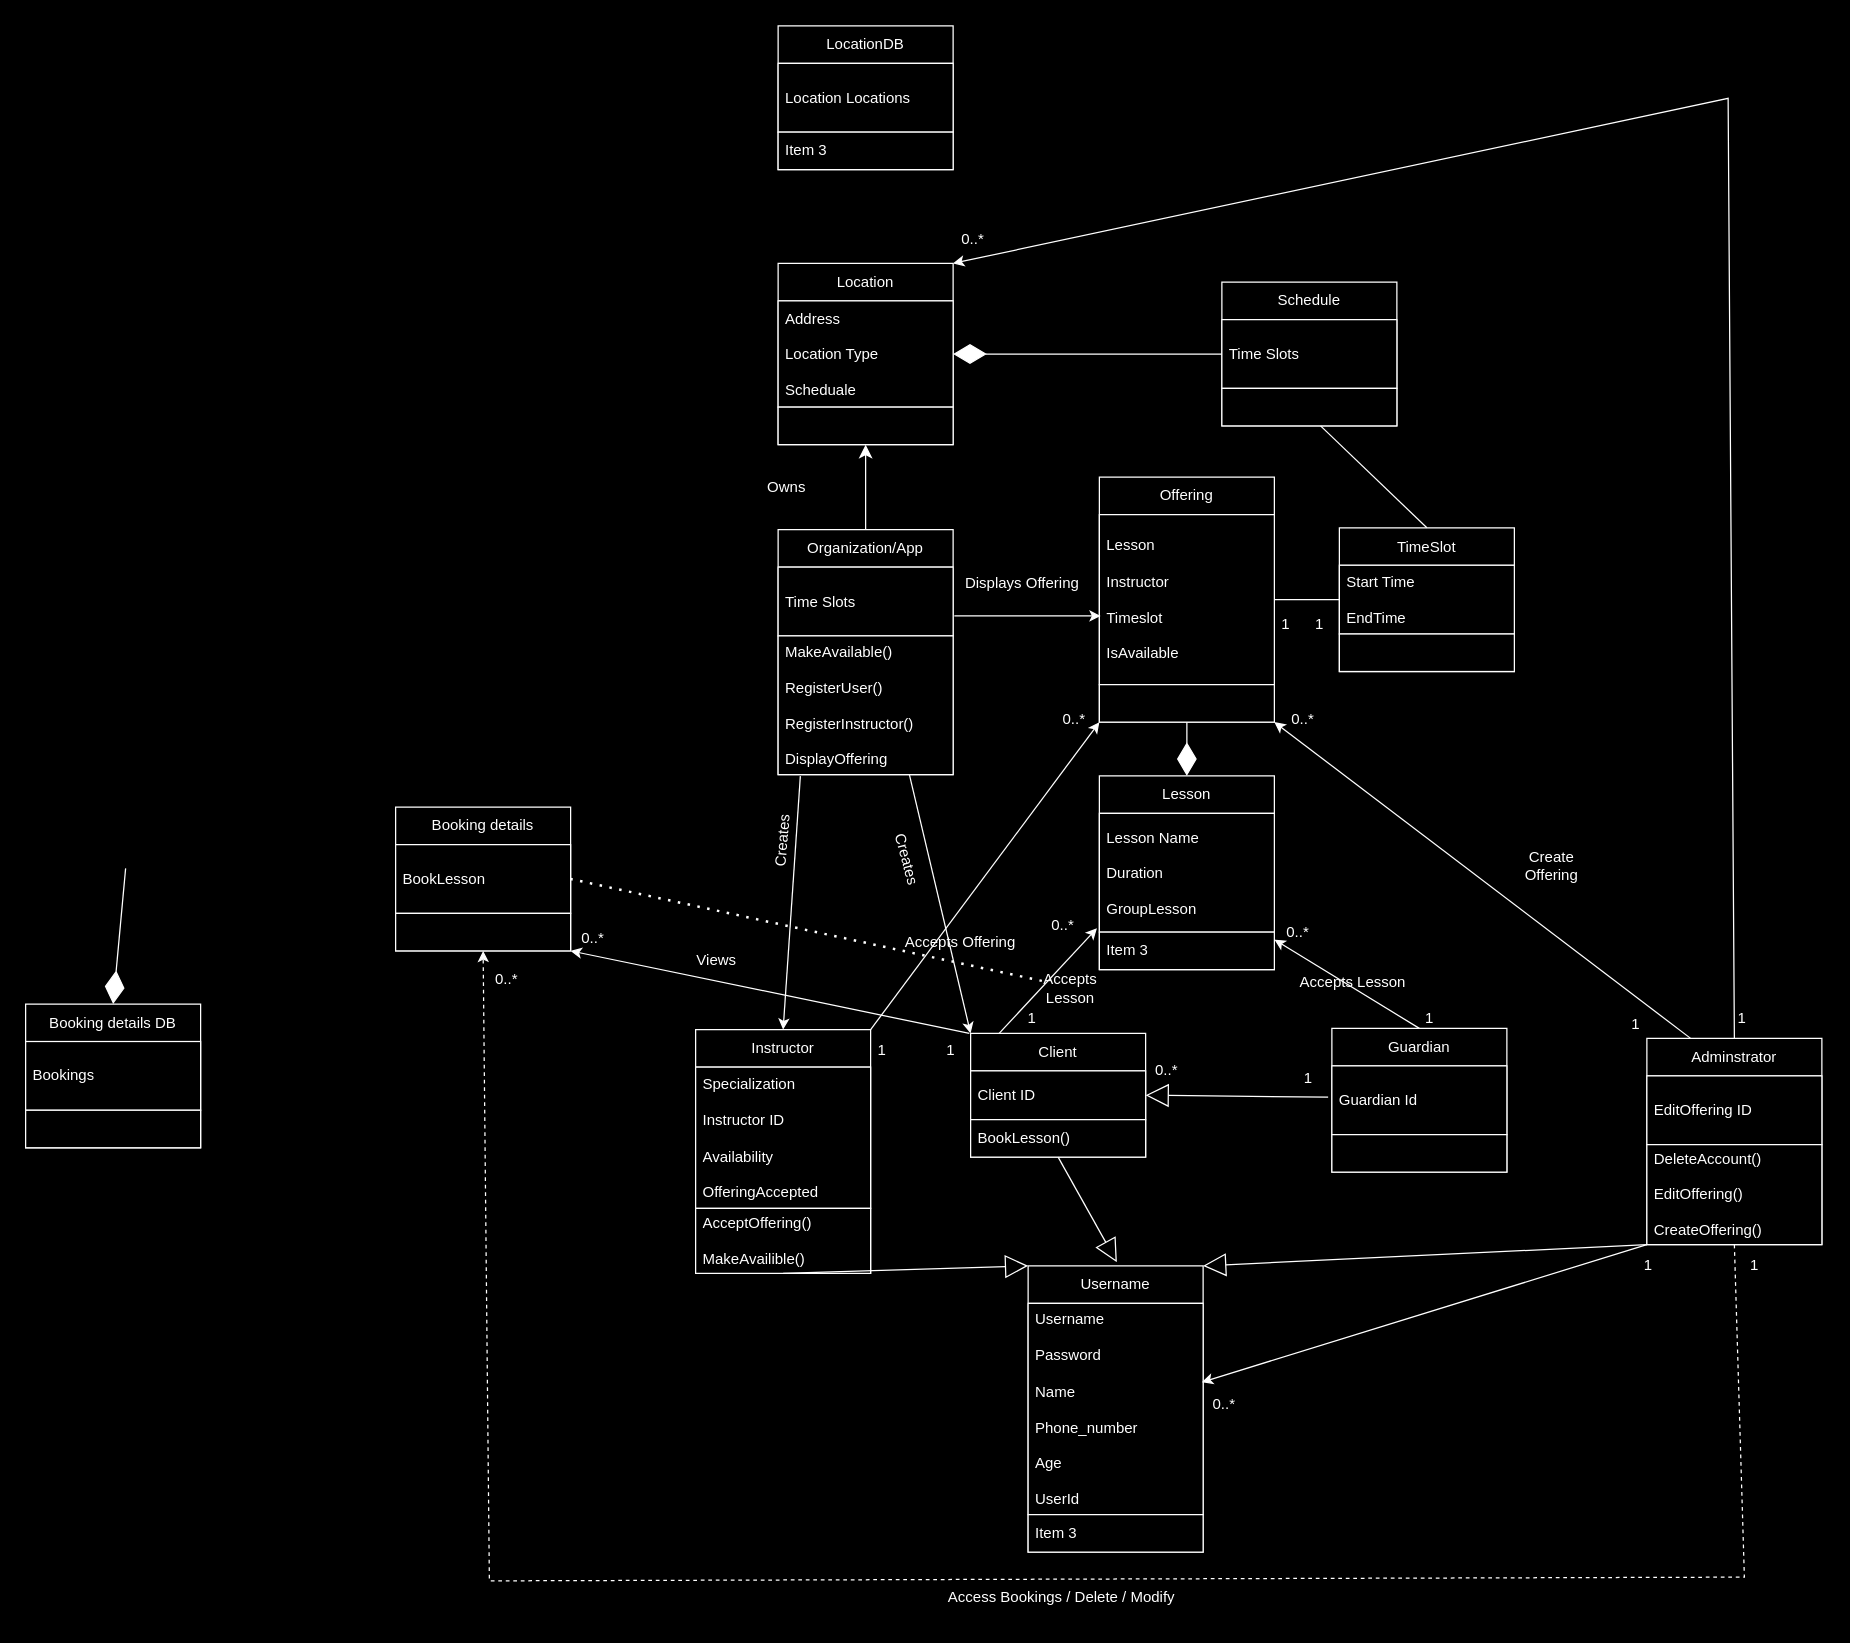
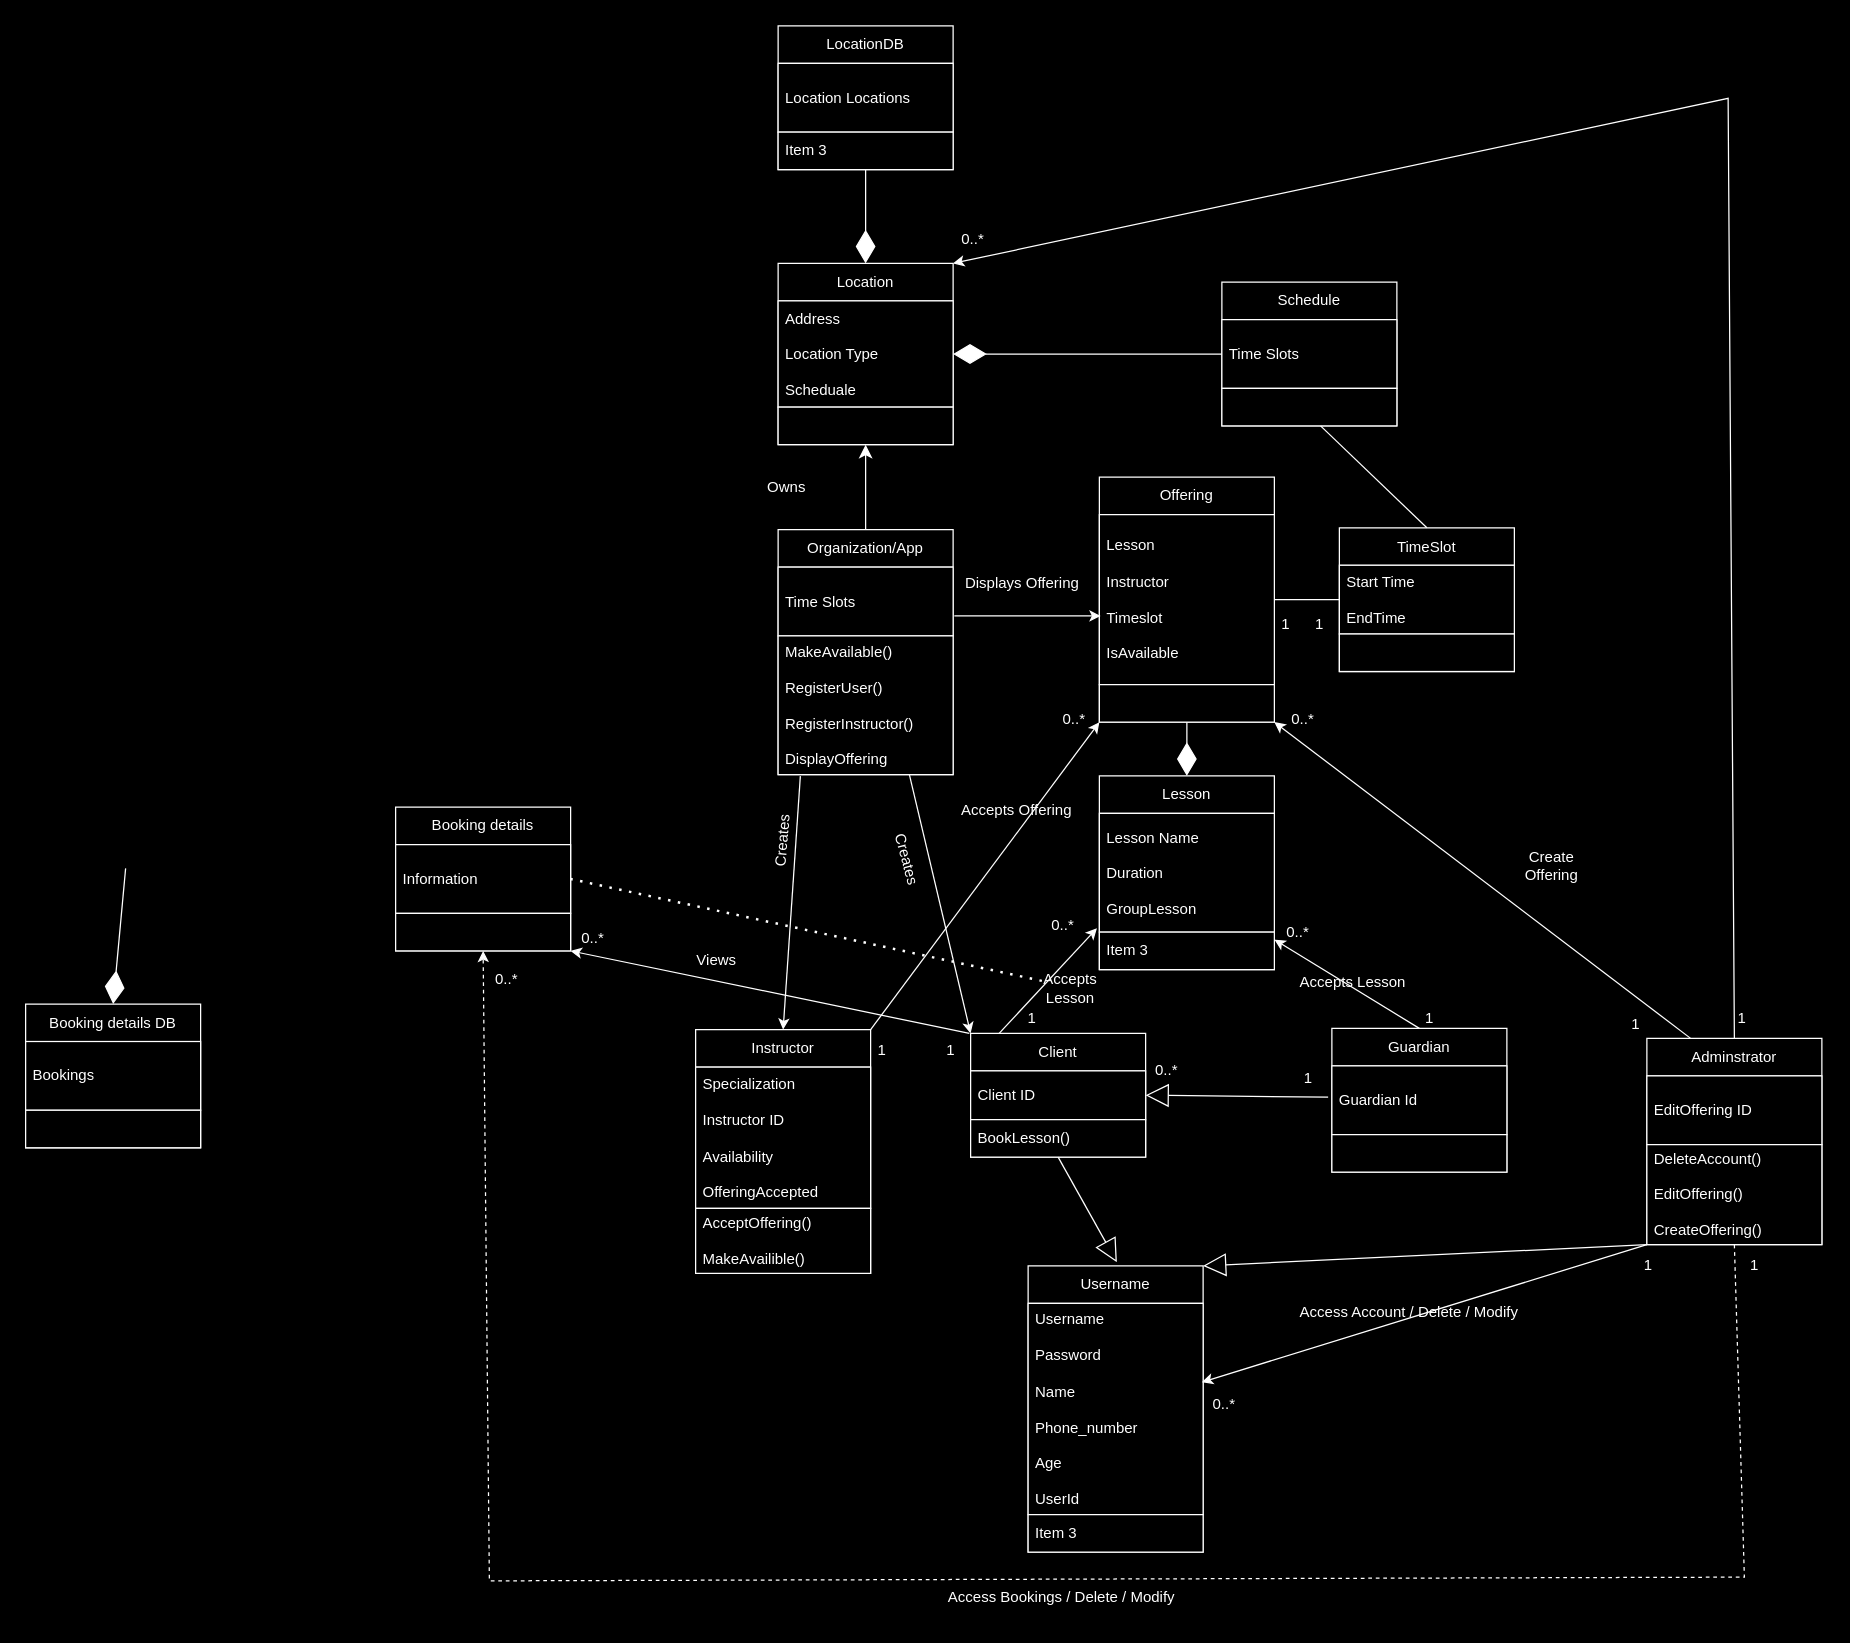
none -> (866, 202)
(445, 879) -> (447, 879)
(961, 942) -> (1017, 811)
(920, 1269) -> none
none -> (1409, 1312)
